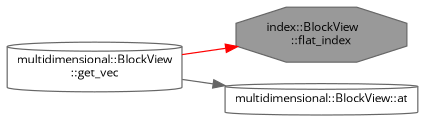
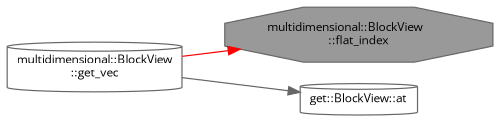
(321, 35) -> (359, 35)
(321, 99) -> (359, 99)
